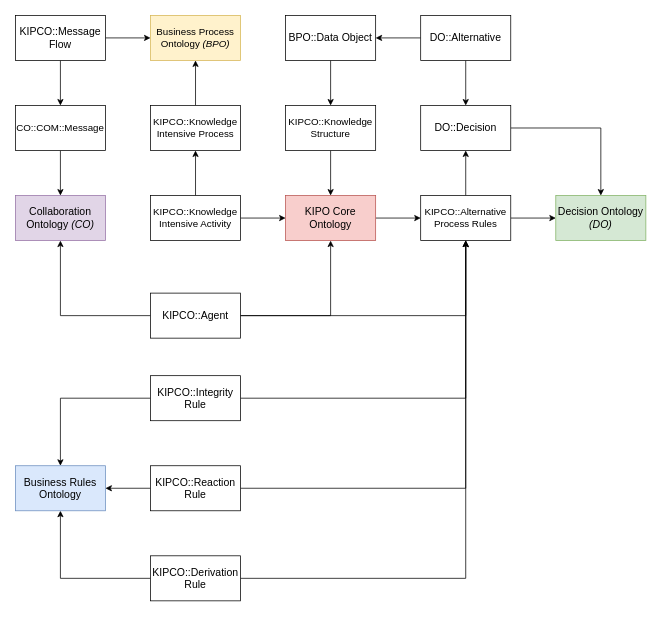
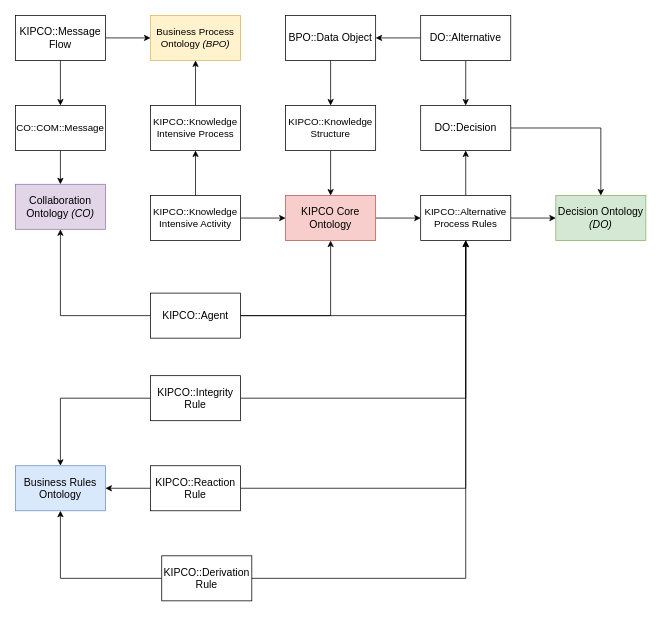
(60, 218) -> (60, 207)
(330, 218) -> (330, 218)
(195, 578) -> (207, 578)
